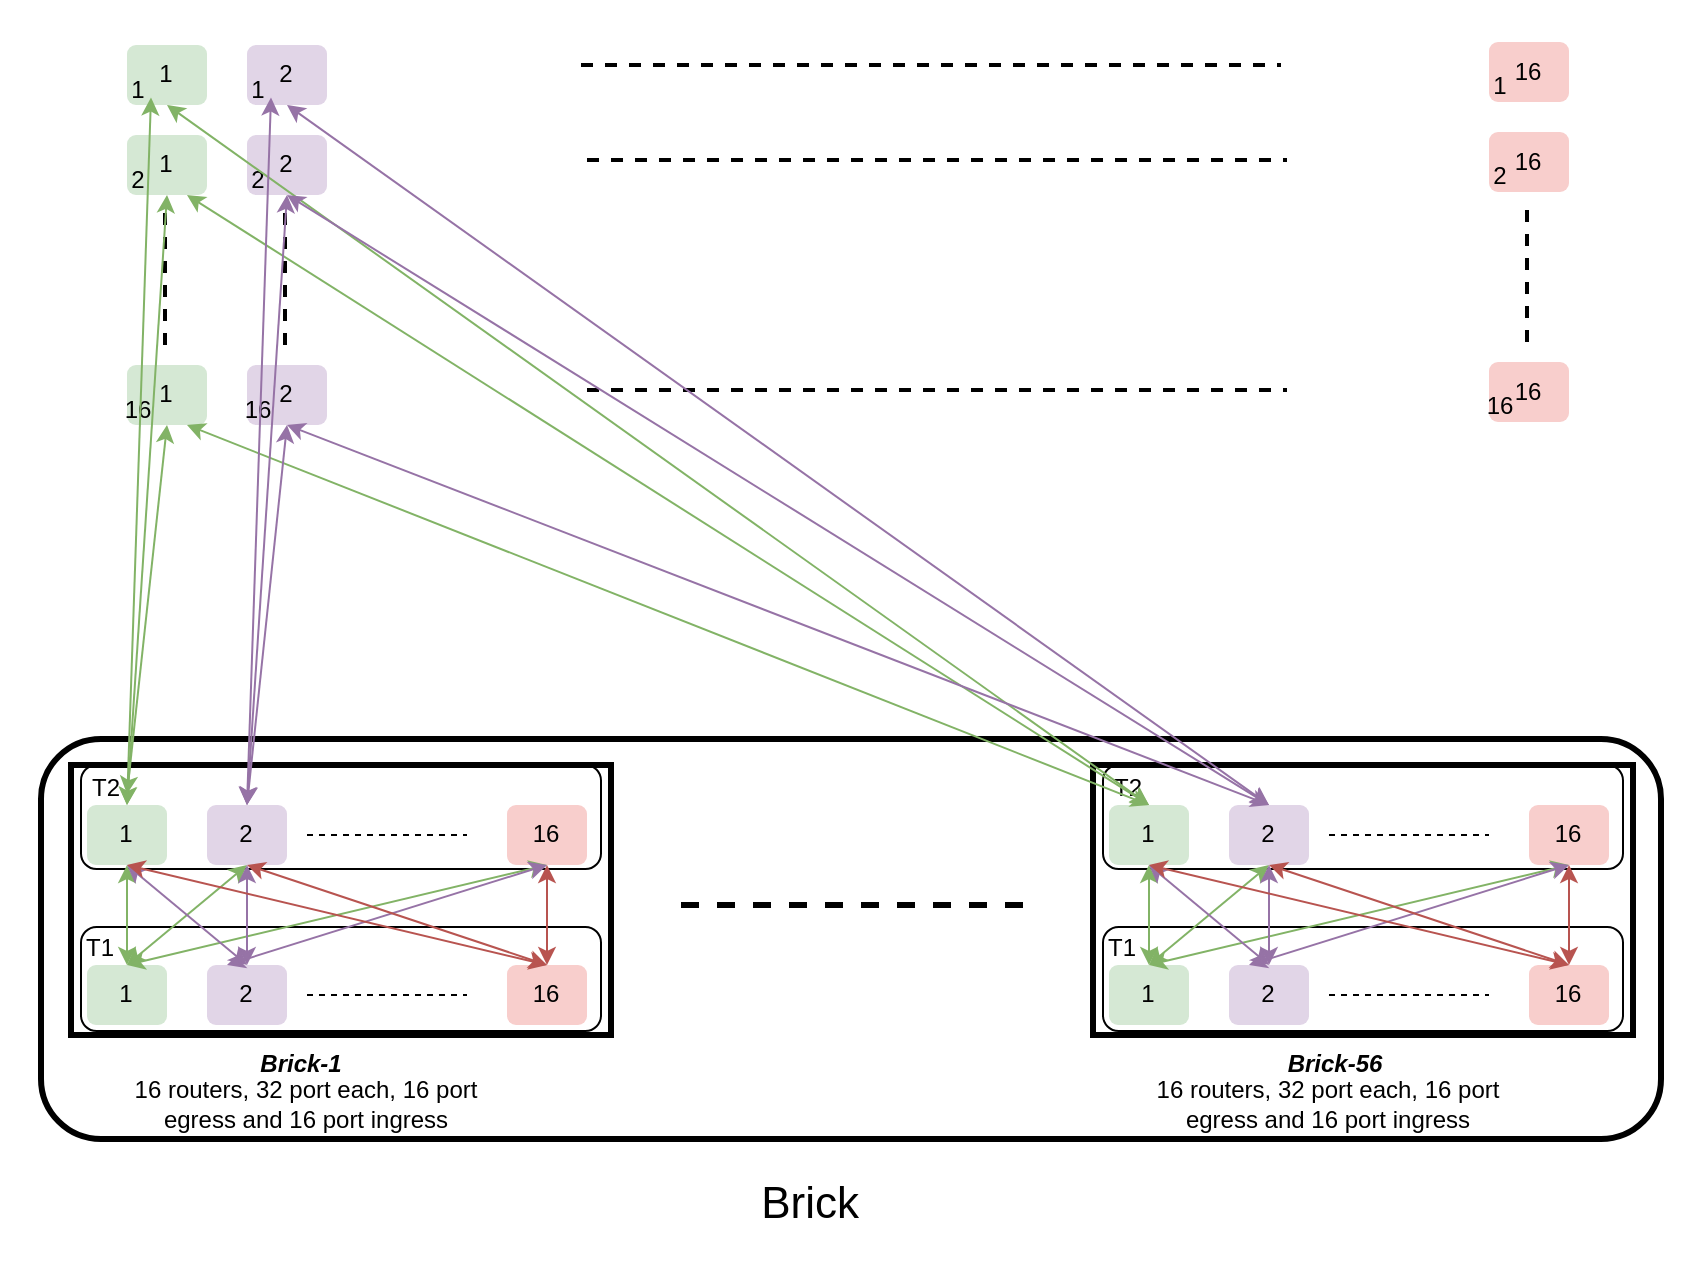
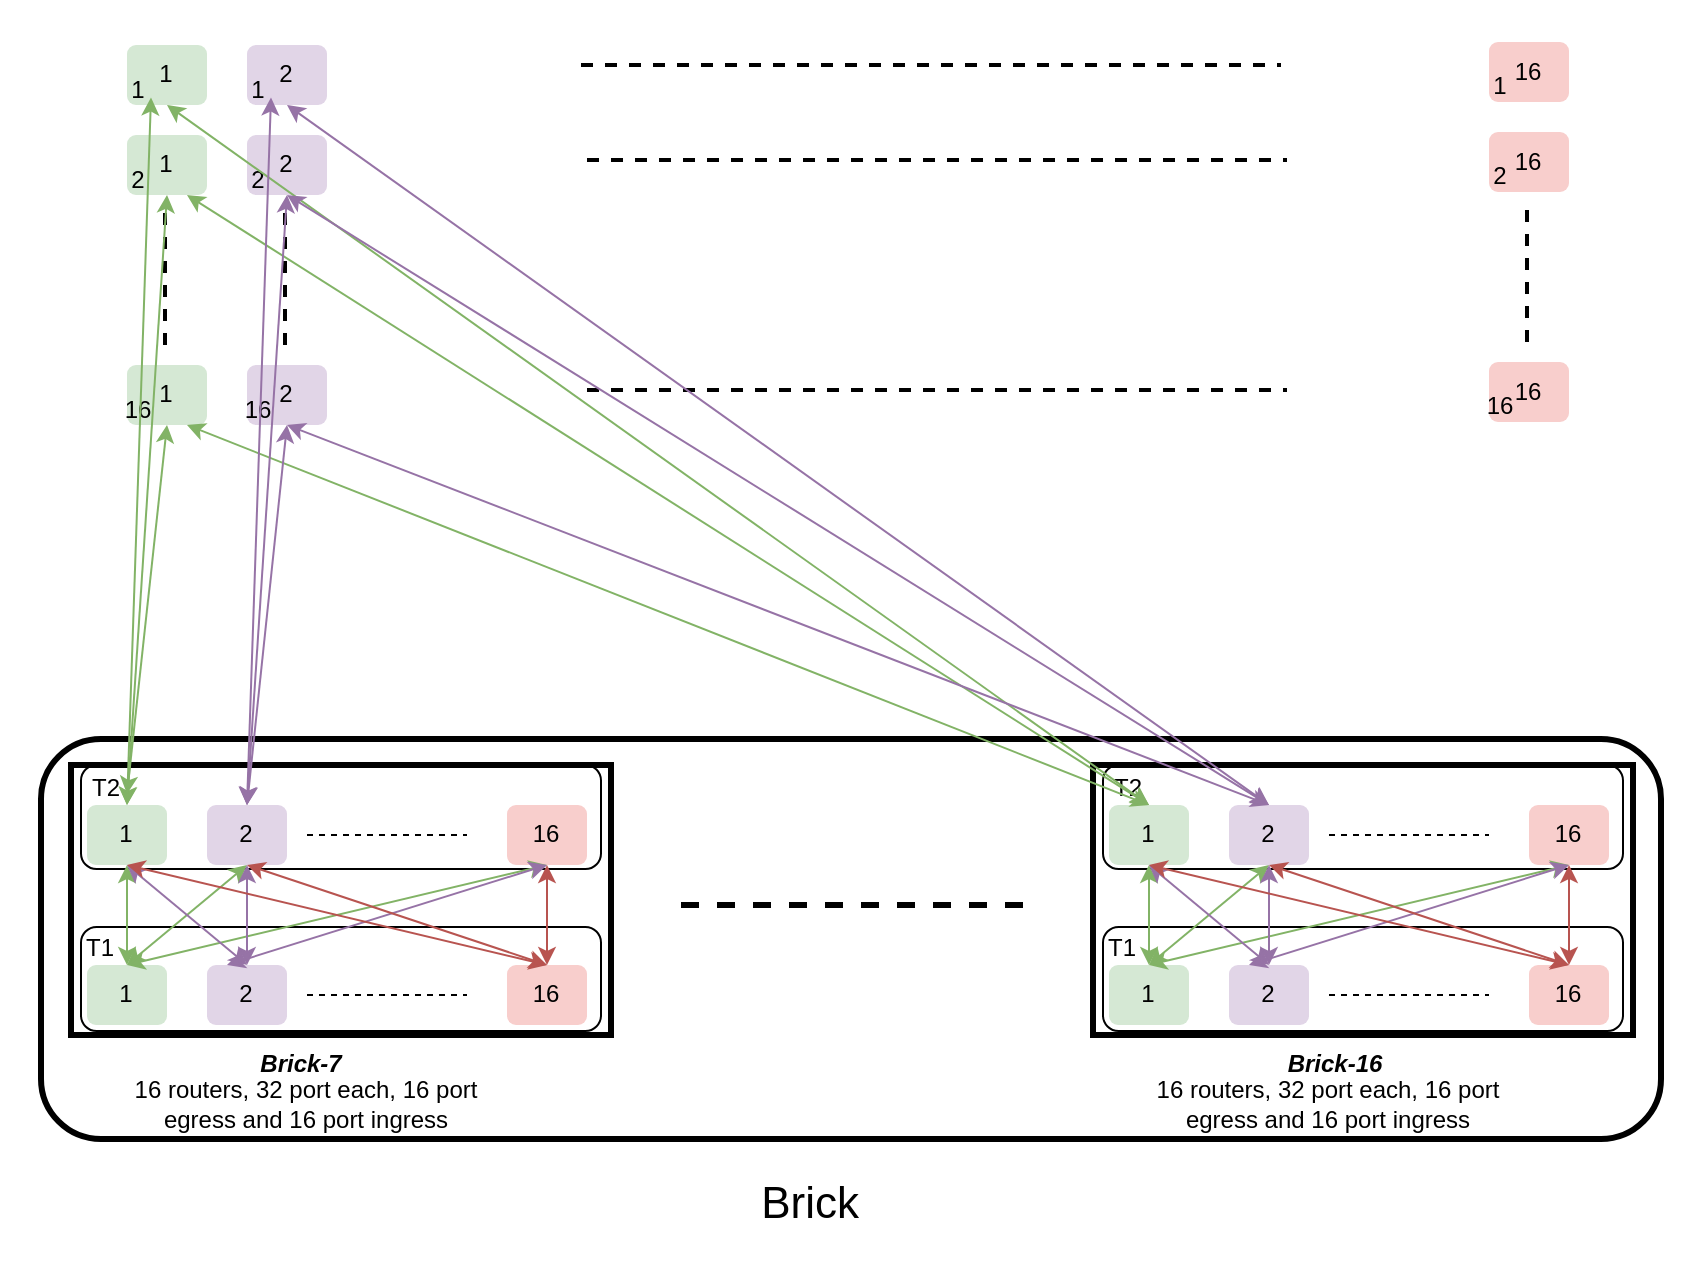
(302, 1065) -> (302, 1065)
(1336, 1065) -> (1336, 1065)
